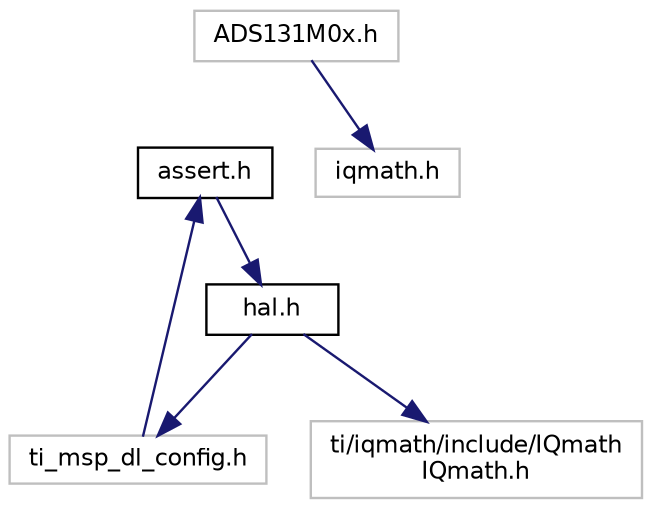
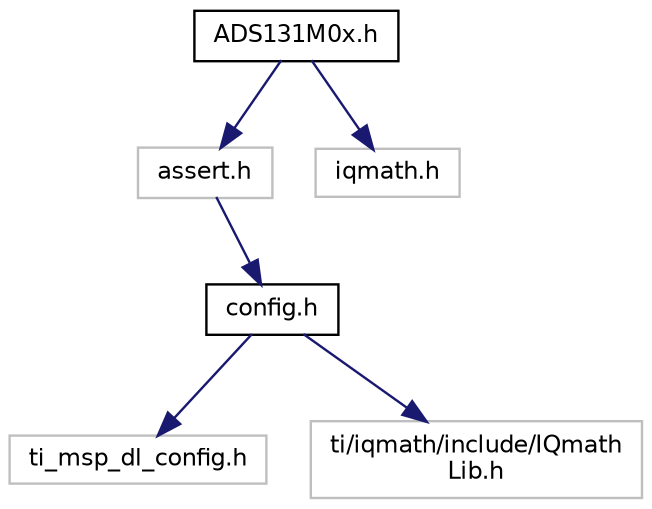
(296, 36) -> (296, 36)
(205, 173) -> (205, 173)
(272, 310) -> (272, 310)
(169, 329) -> (258, 94)
(476, 460) -> (476, 460)
